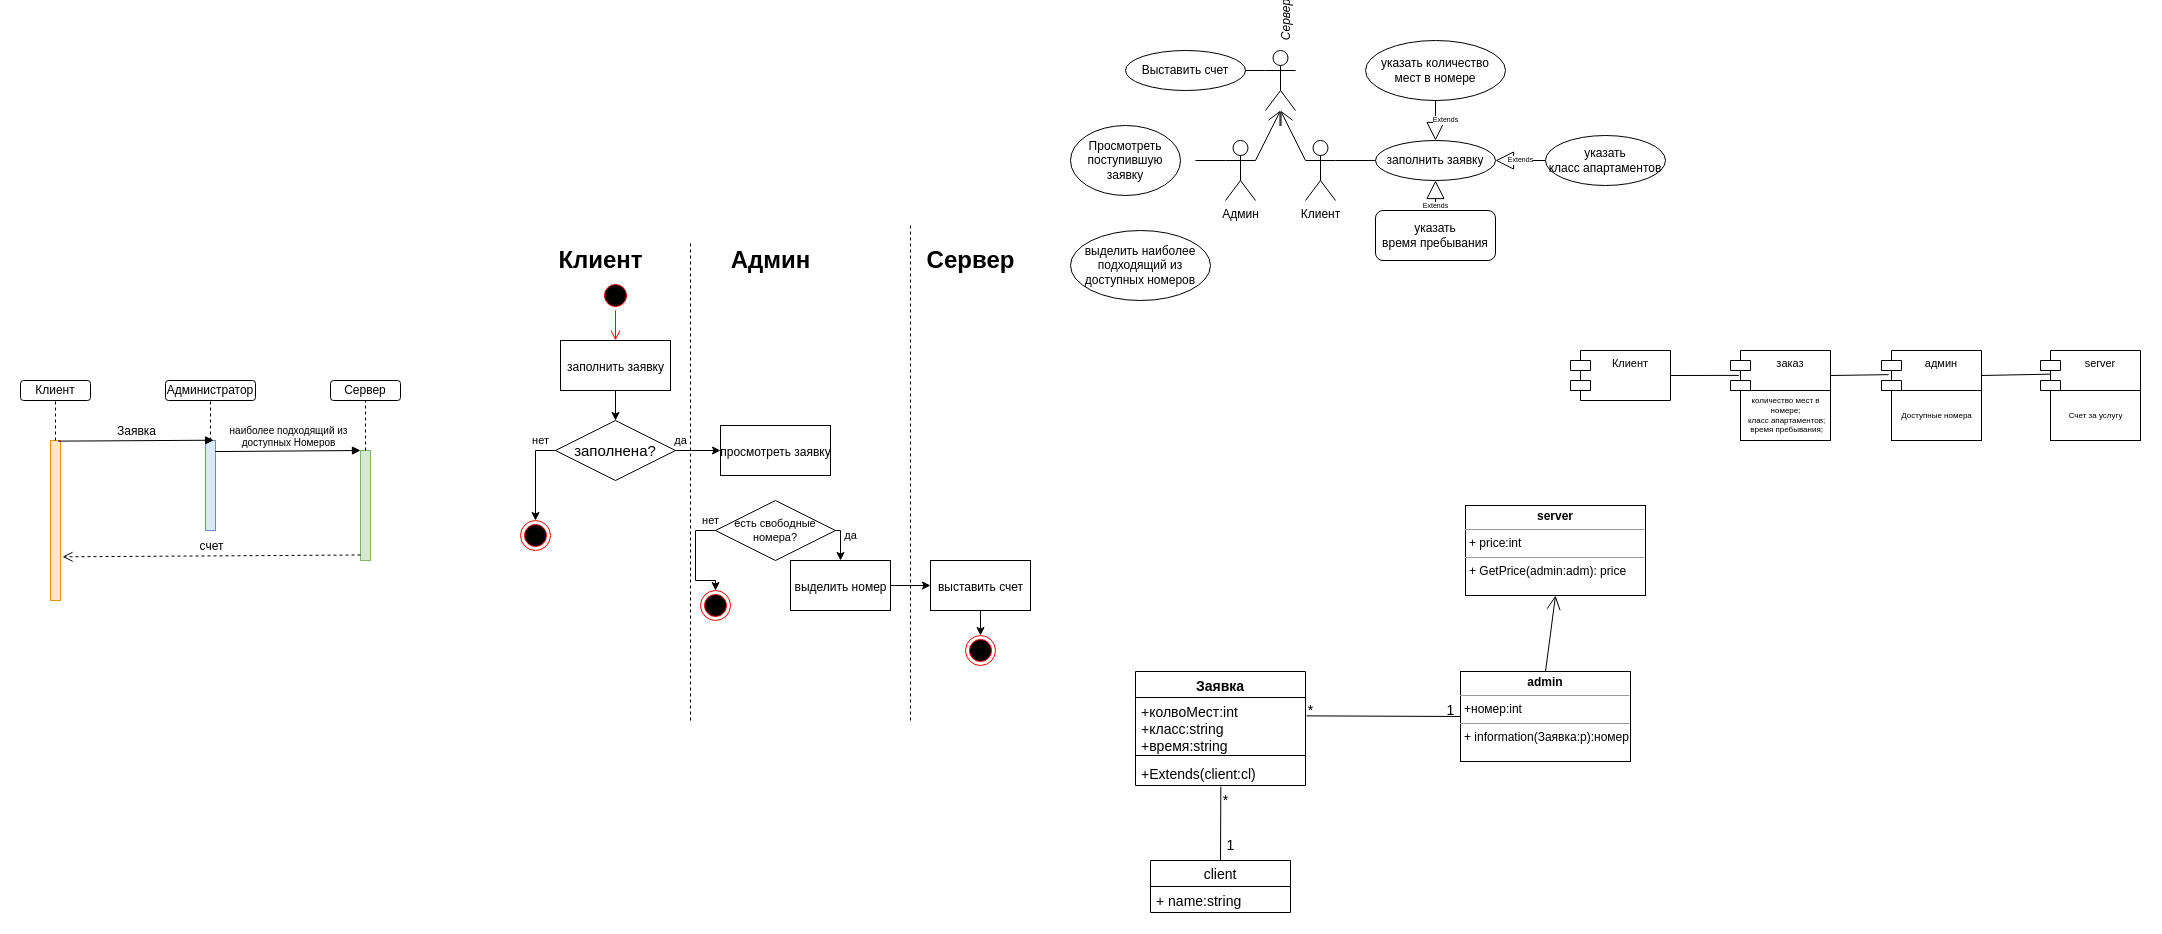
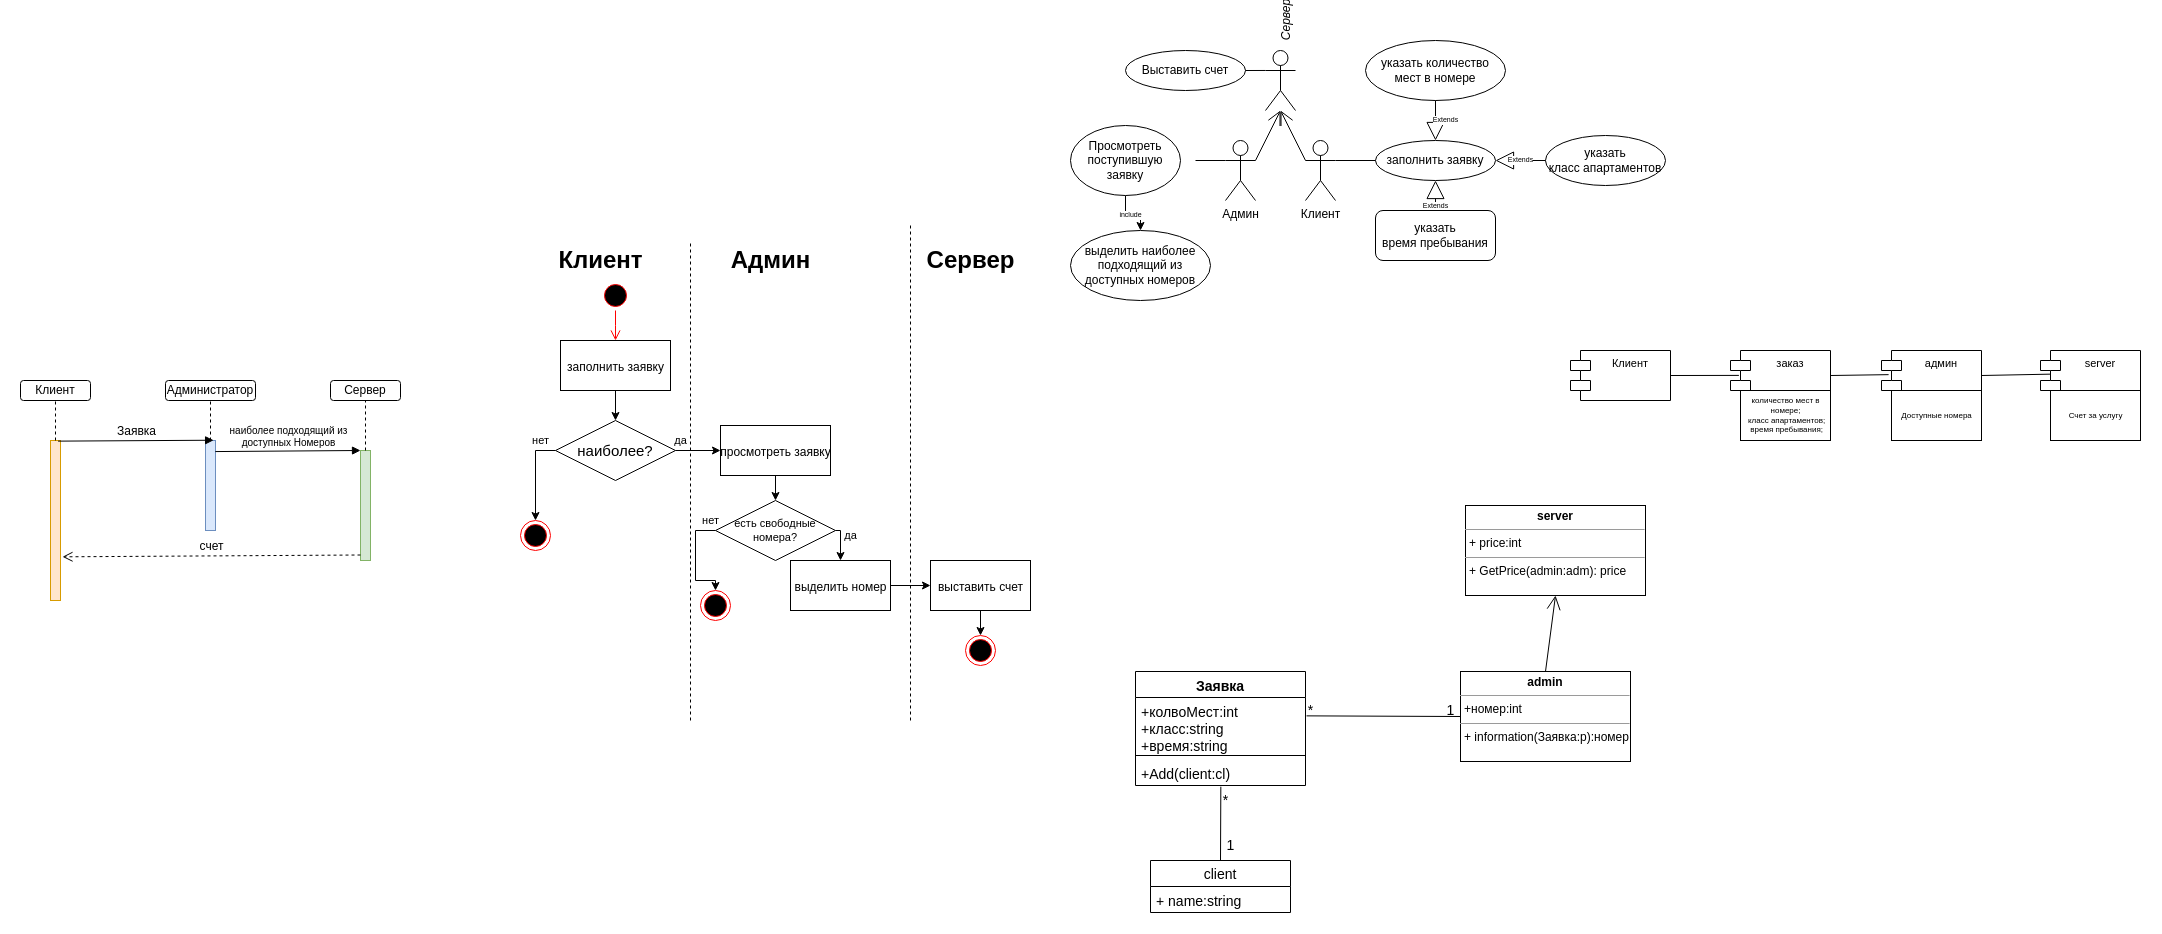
none -> (1127, 216)
(616, 451) -> (616, 451)
none -> (776, 485)
(1208, 774) -> (1193, 774)
